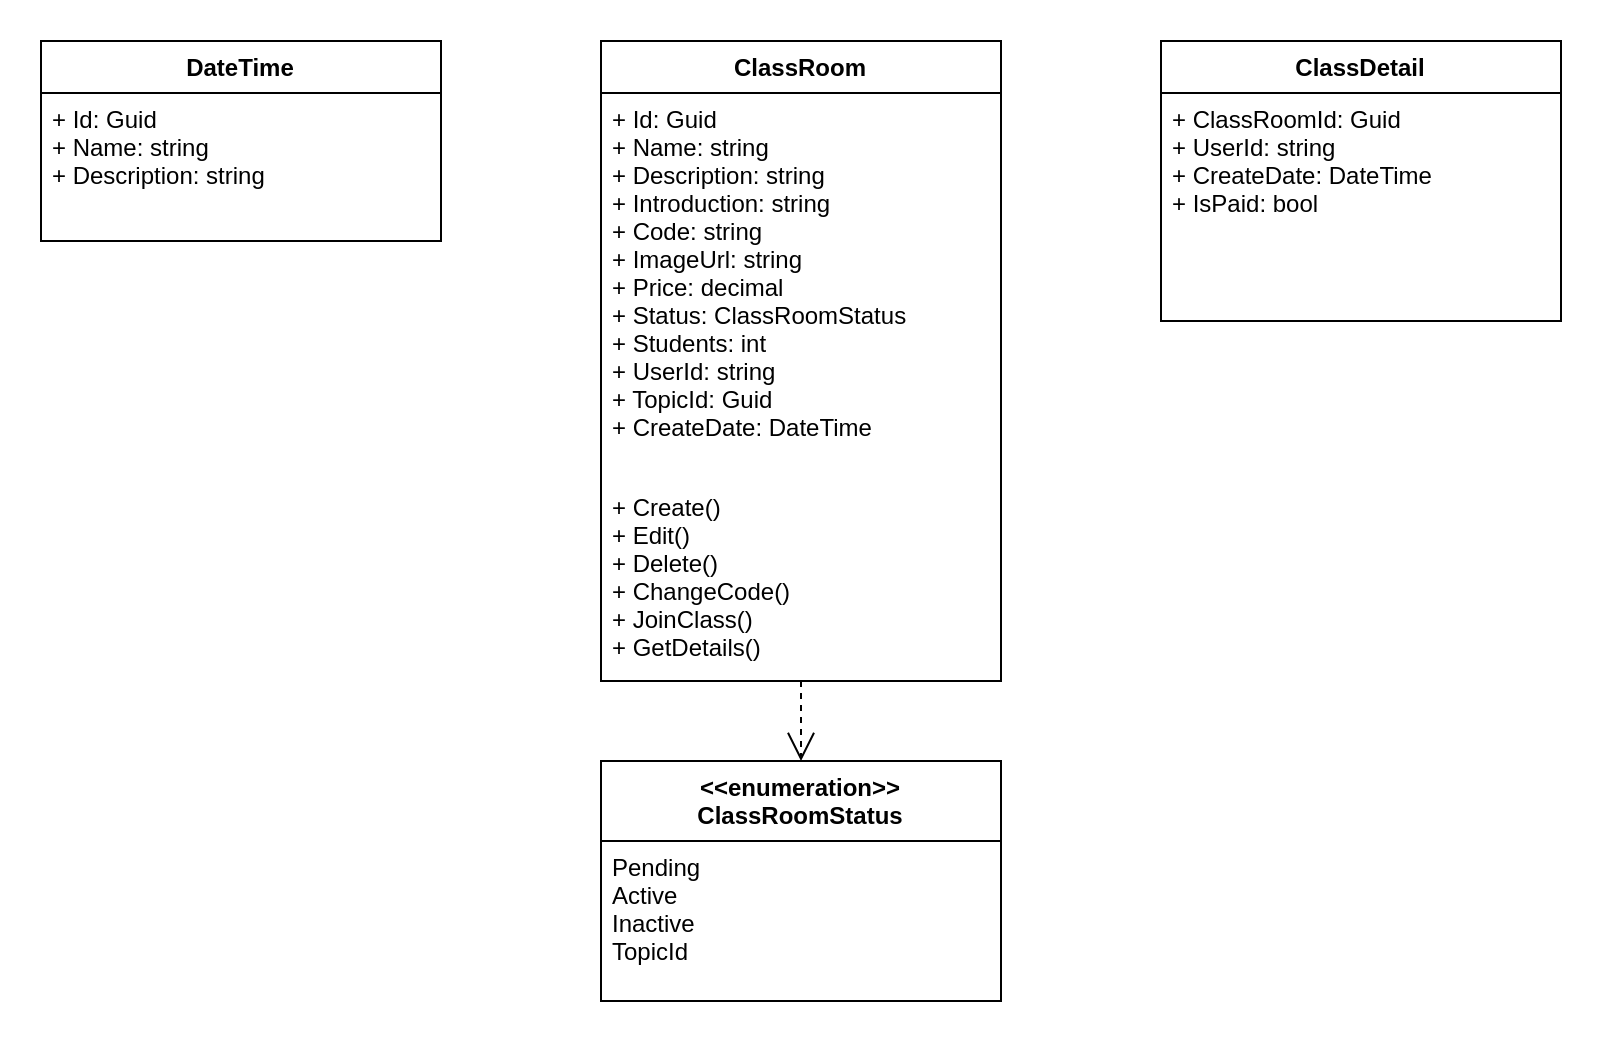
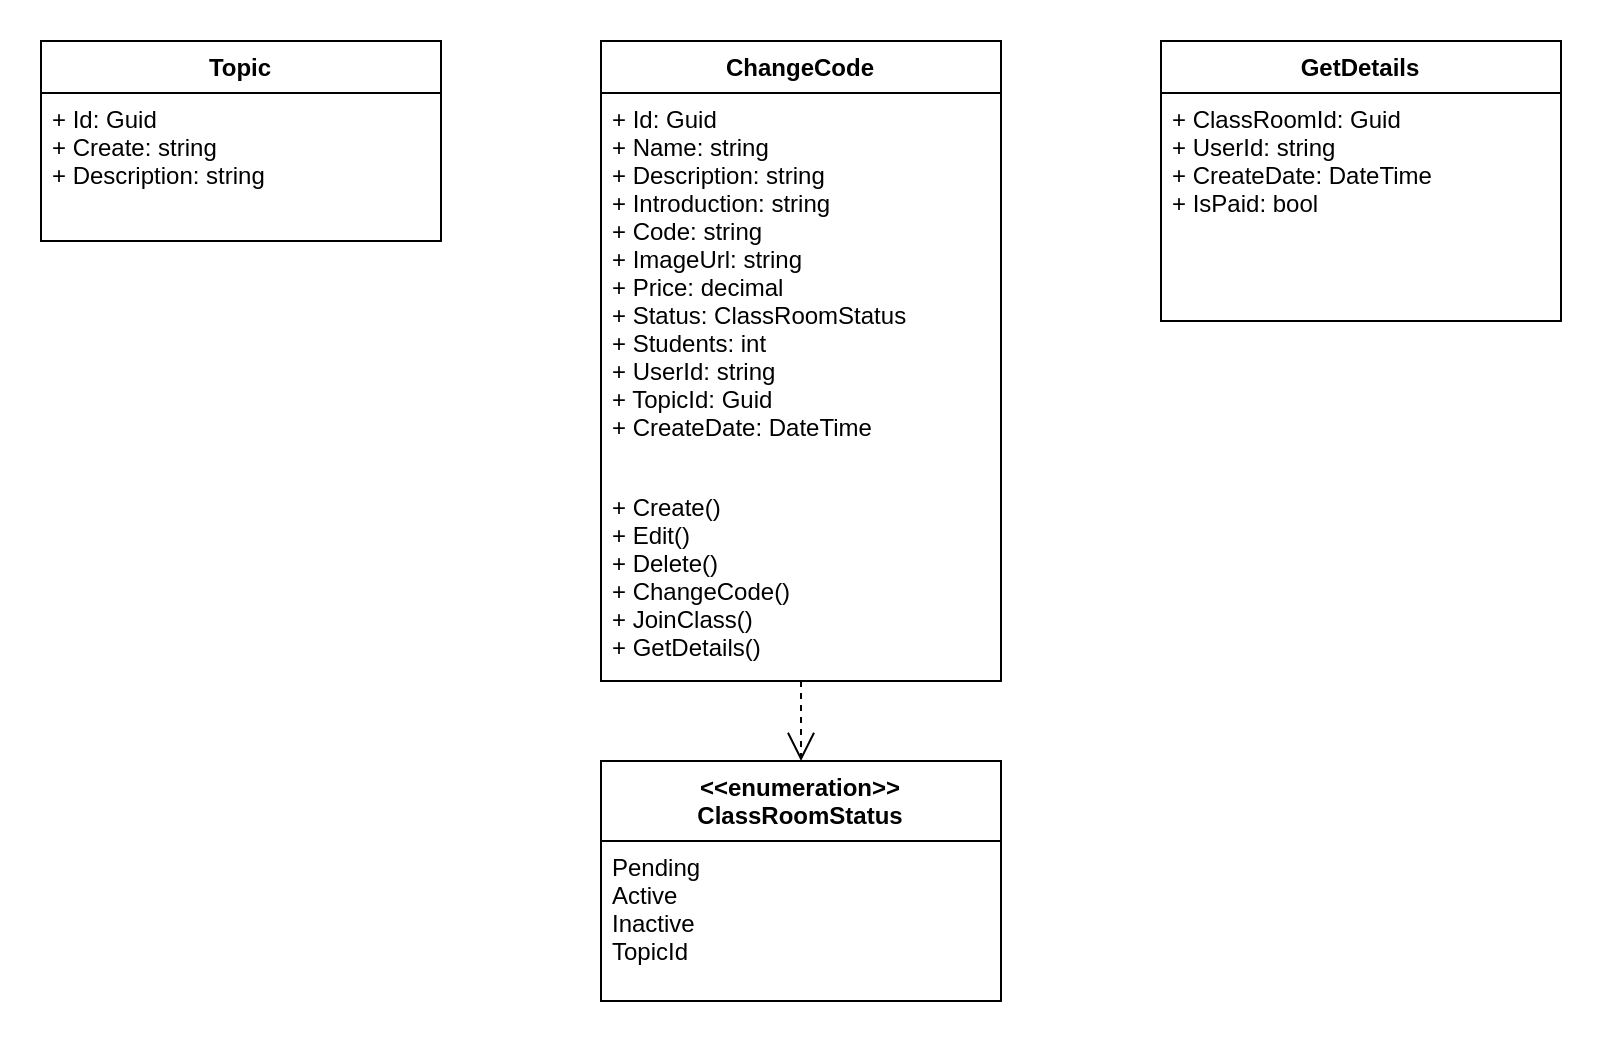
(240, 68) -> (240, 68)
(800, 68) -> (800, 68)
(1360, 68) -> (1360, 68)
(107, 120) -> (107, 120)
